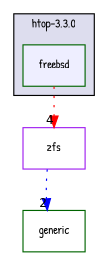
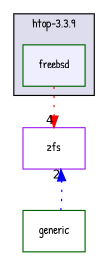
(54, 25) -> (54, 25)
(46, 184) -> (62, 196)
